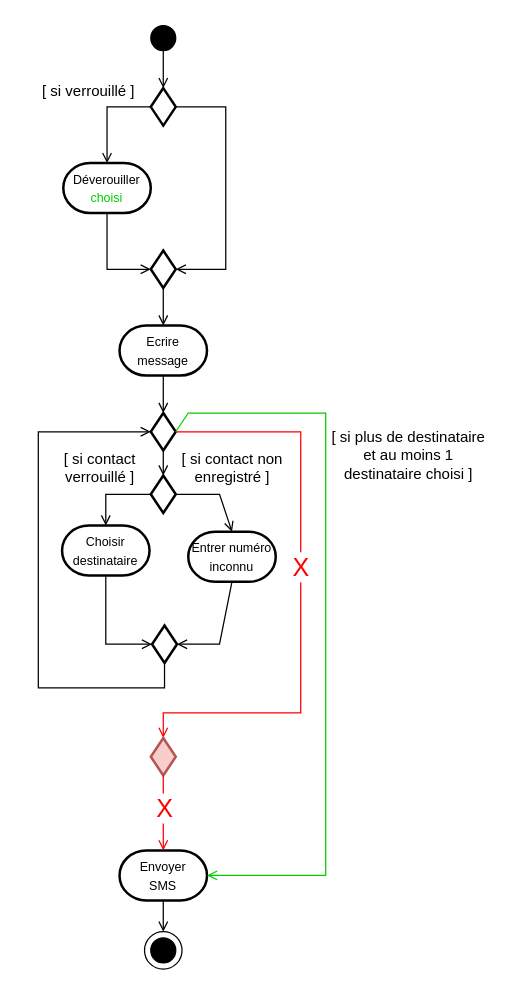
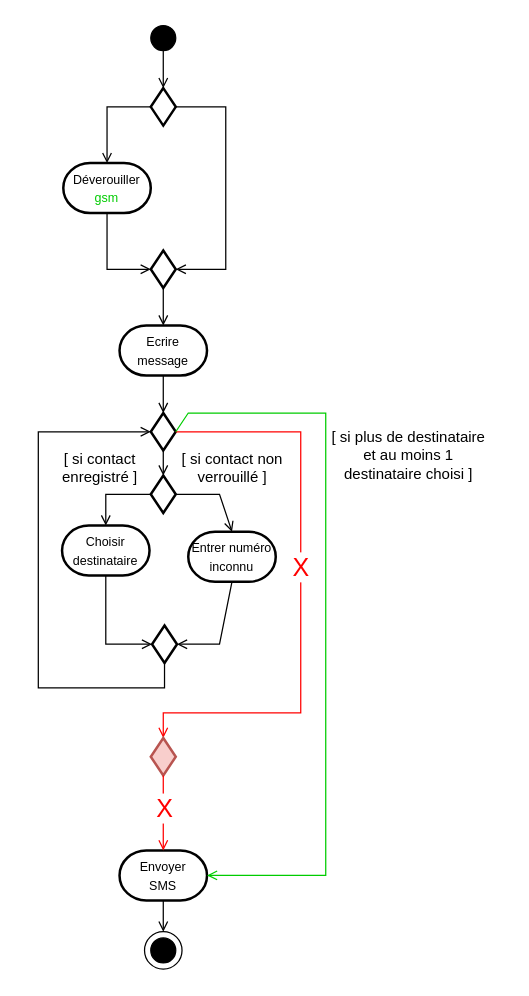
(88, 92) -> none
(107, 188) -> (107, 188)
(100, 468) -> (100, 468)
(233, 468) -> (233, 468)
